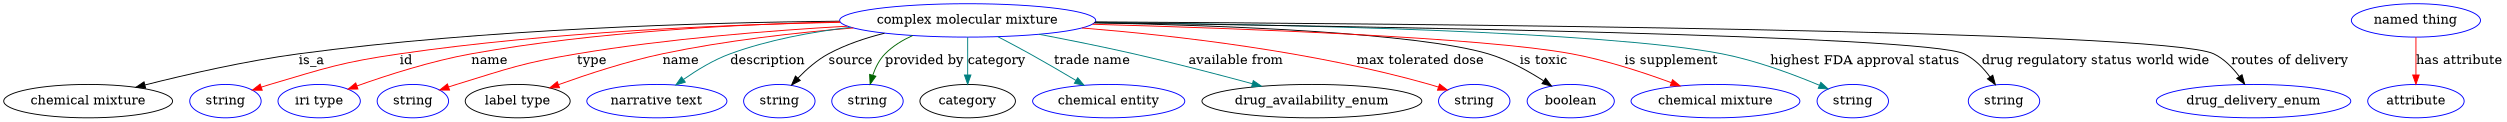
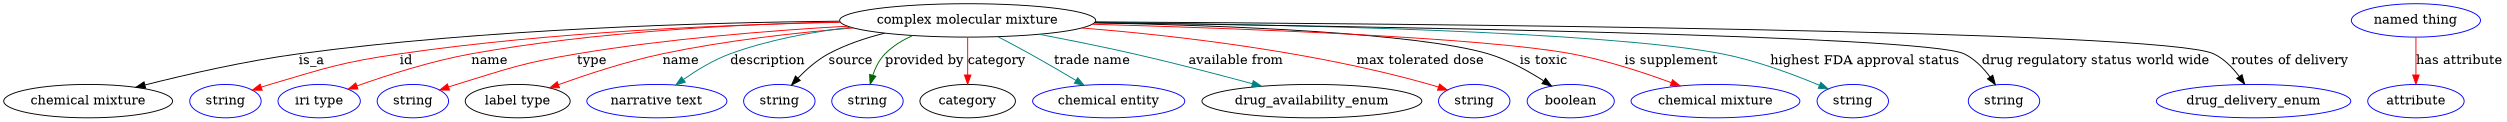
(968, 20) -> (968, 20)
(968, 56) -> (968, 56)
